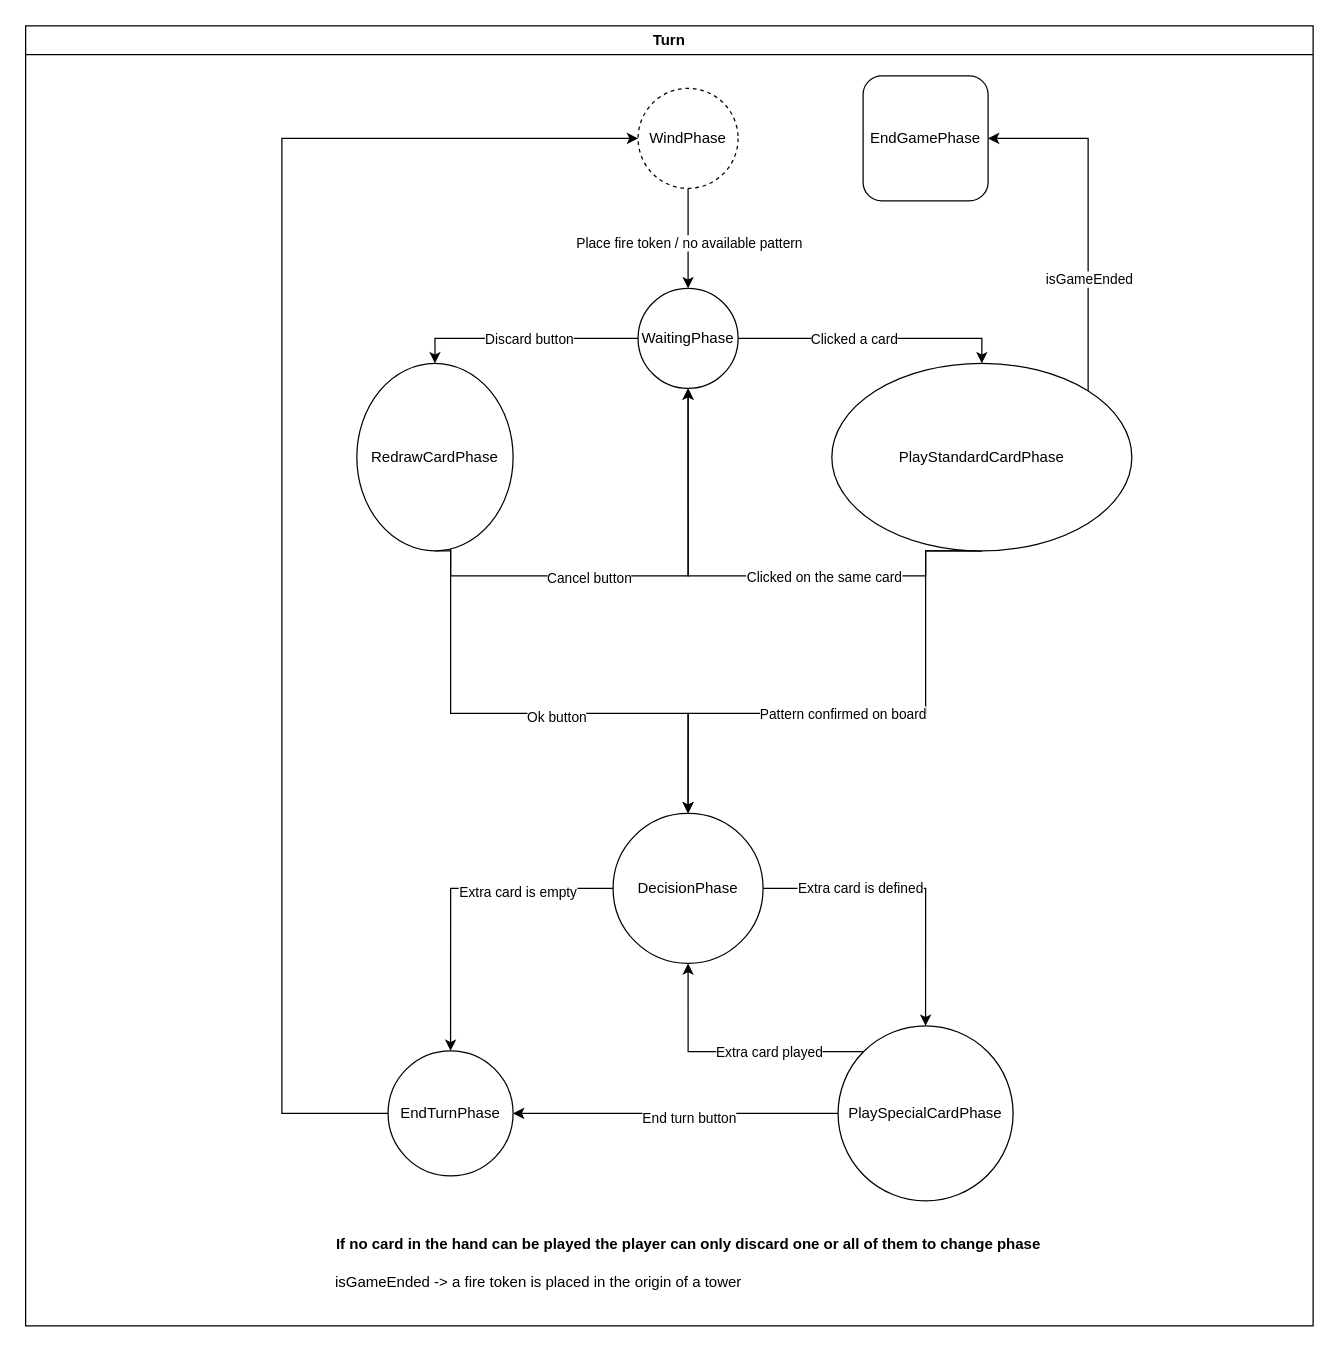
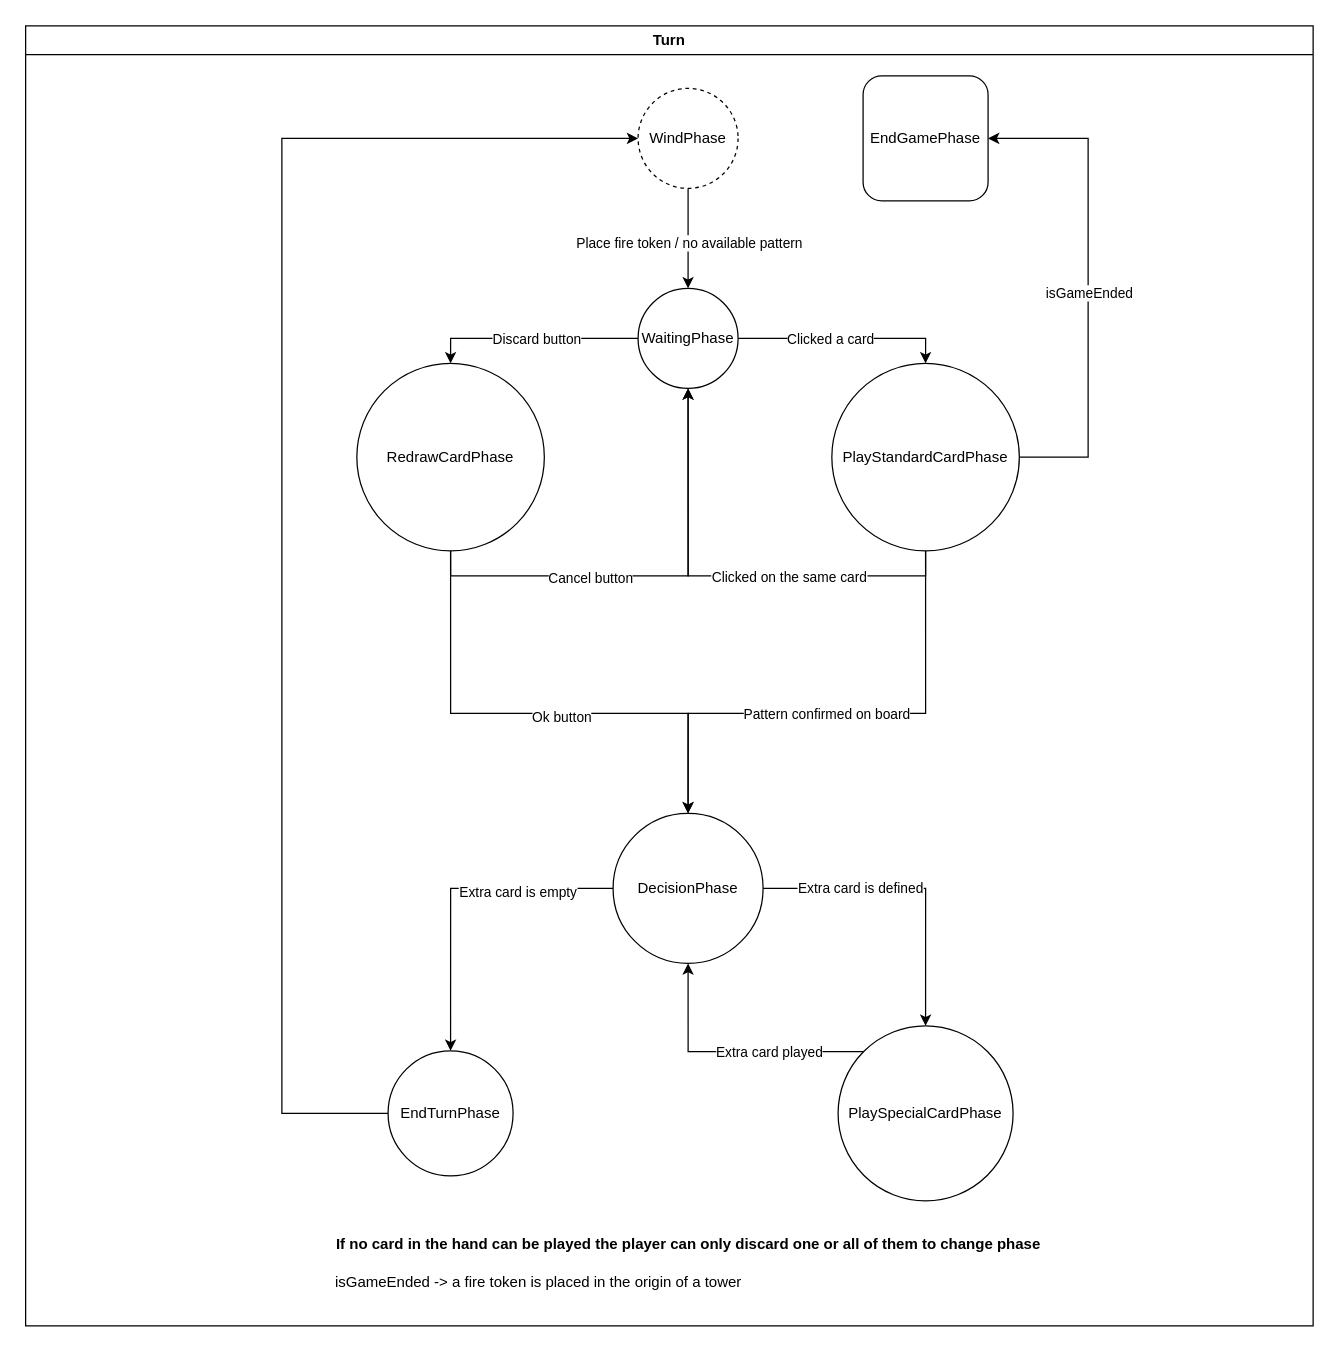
(435, 457) -> (451, 457)
(982, 457) -> (926, 457)
(680, 1113) -> none
